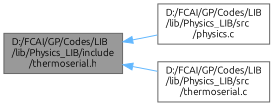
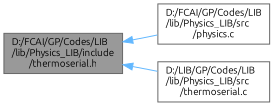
(214, 82) -> (214, 82)
